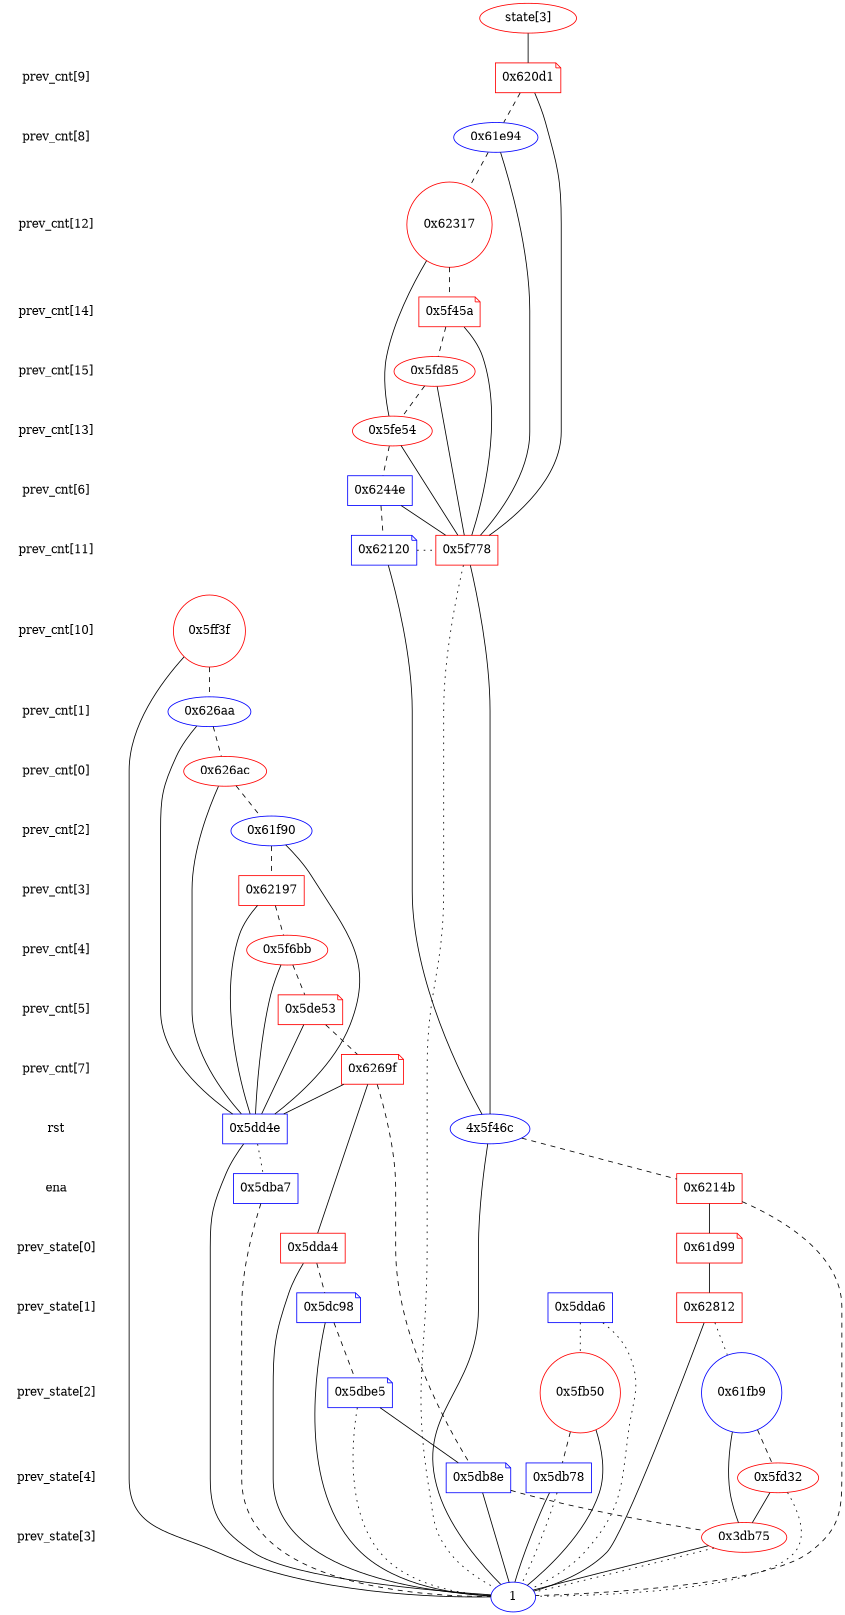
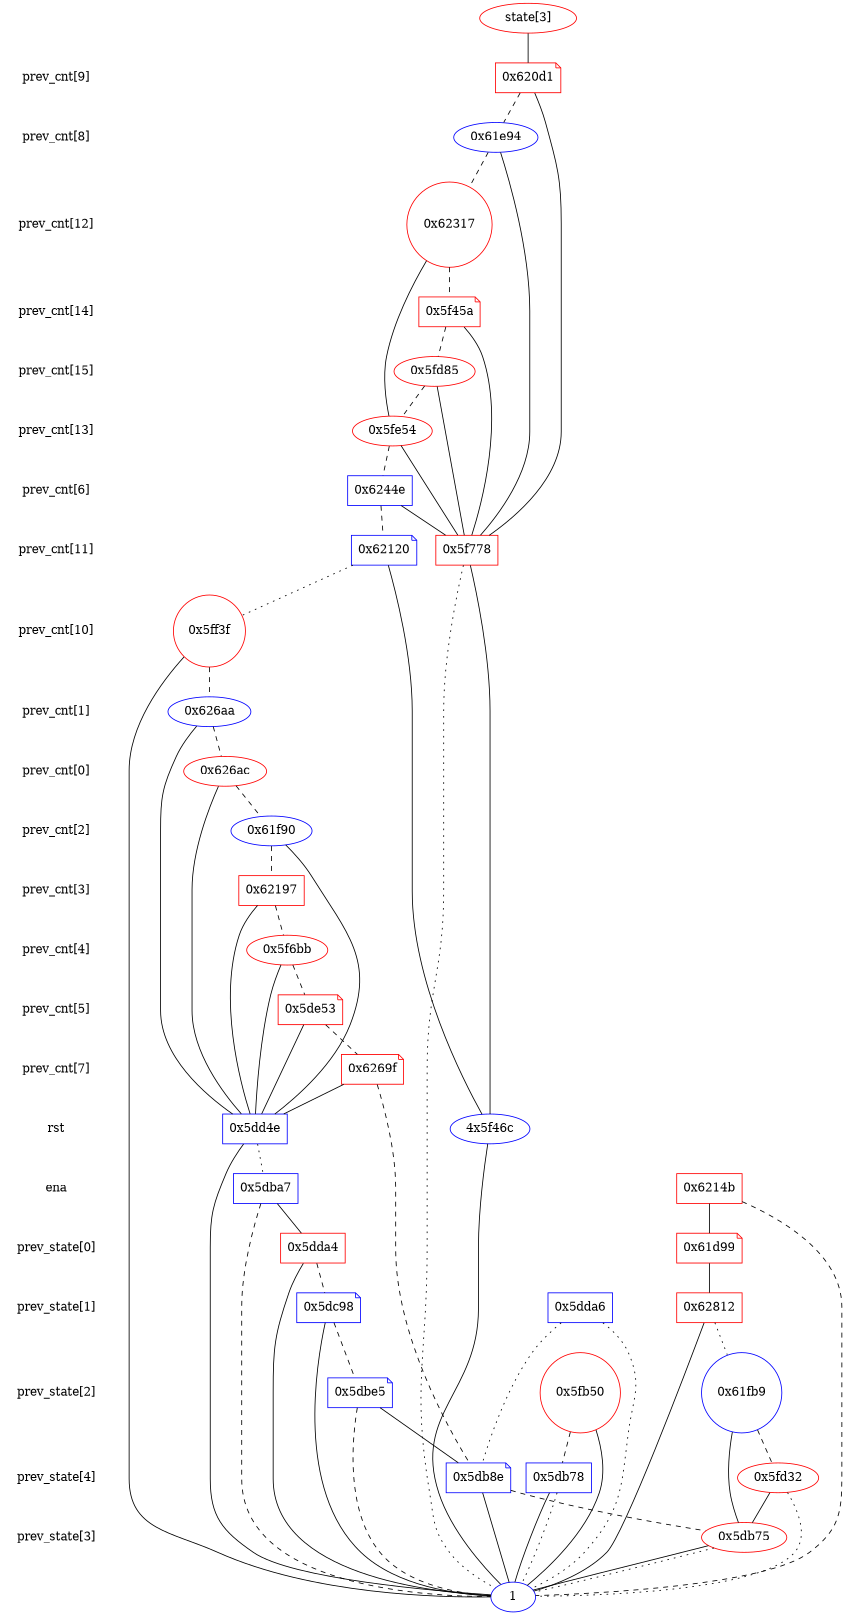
(426, 550) -> (298, 590)
(343, 1159) -> (289, 1218)
(599, 1159) -> none
(580, 1337) -> (512, 1387)
(744, 1537) -> (744, 1537)
(372, 1541) -> (372, 1541)
